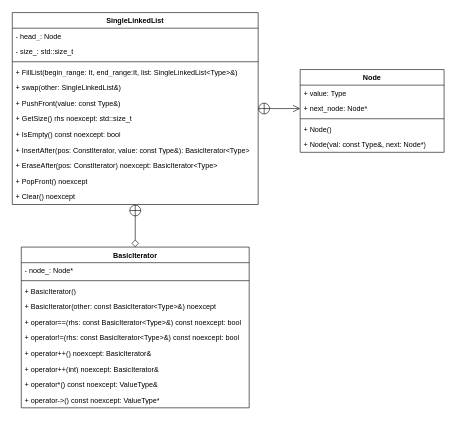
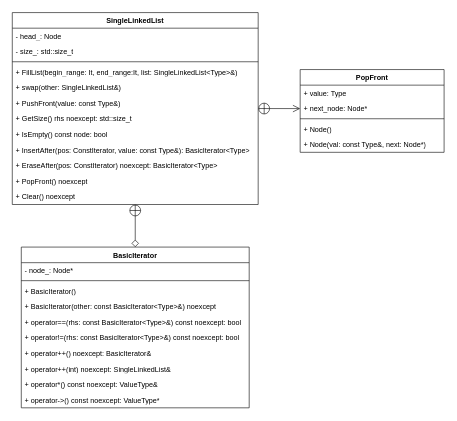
(372, 78) -> (372, 78)
(76, 135) -> (68, 135)
(104, 369) -> (107, 369)
